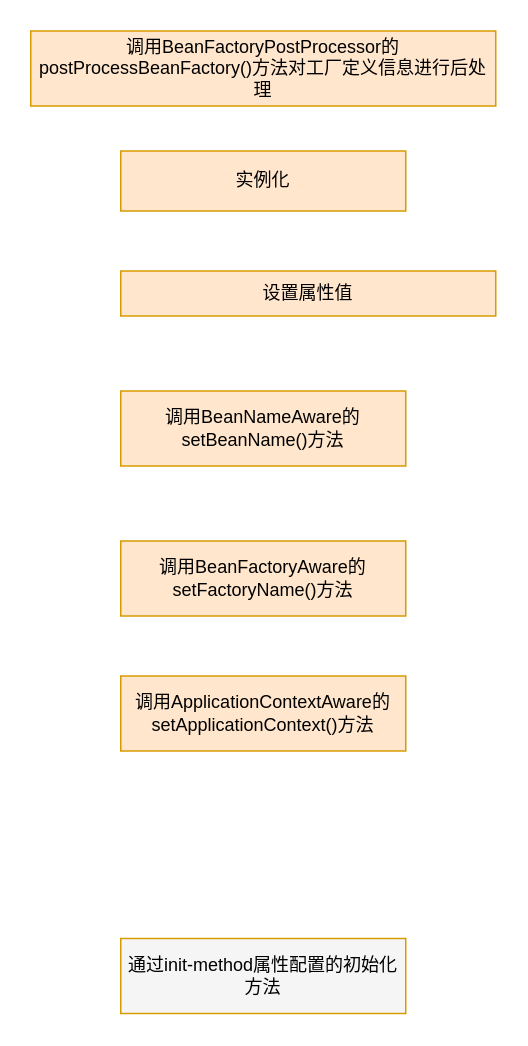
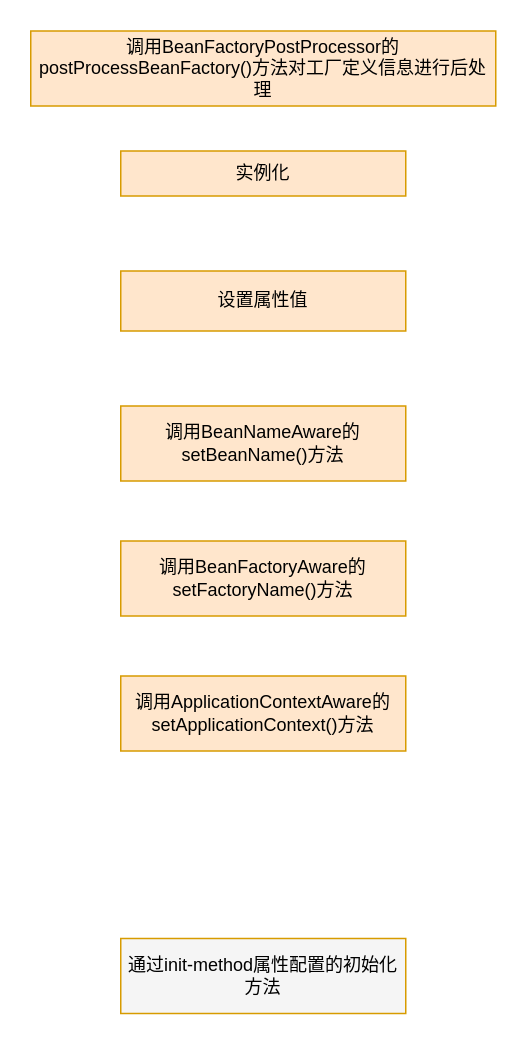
(263, 181) -> (263, 173)
(308, 293) -> (263, 301)
(263, 428) -> (263, 443)
